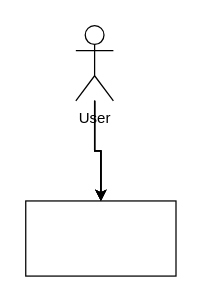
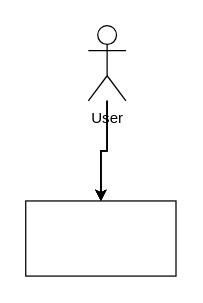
(94, 63) -> (107, 63)
